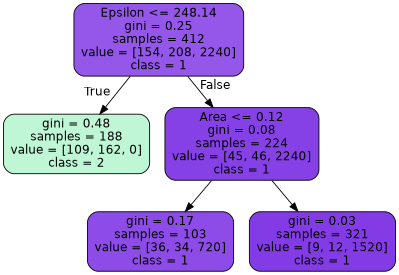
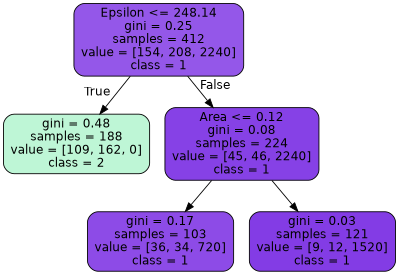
(322, 242) -> (322, 242)
